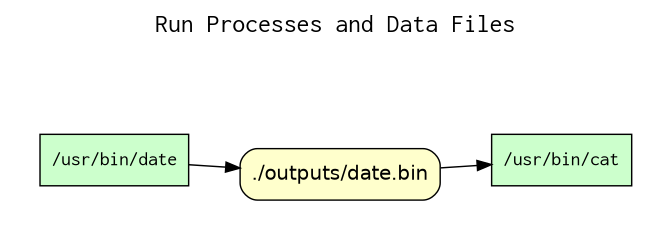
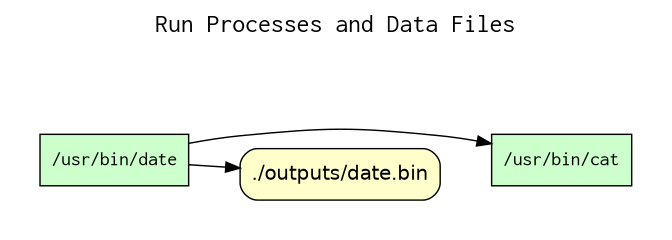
(459, 167) -> (333, 129)
